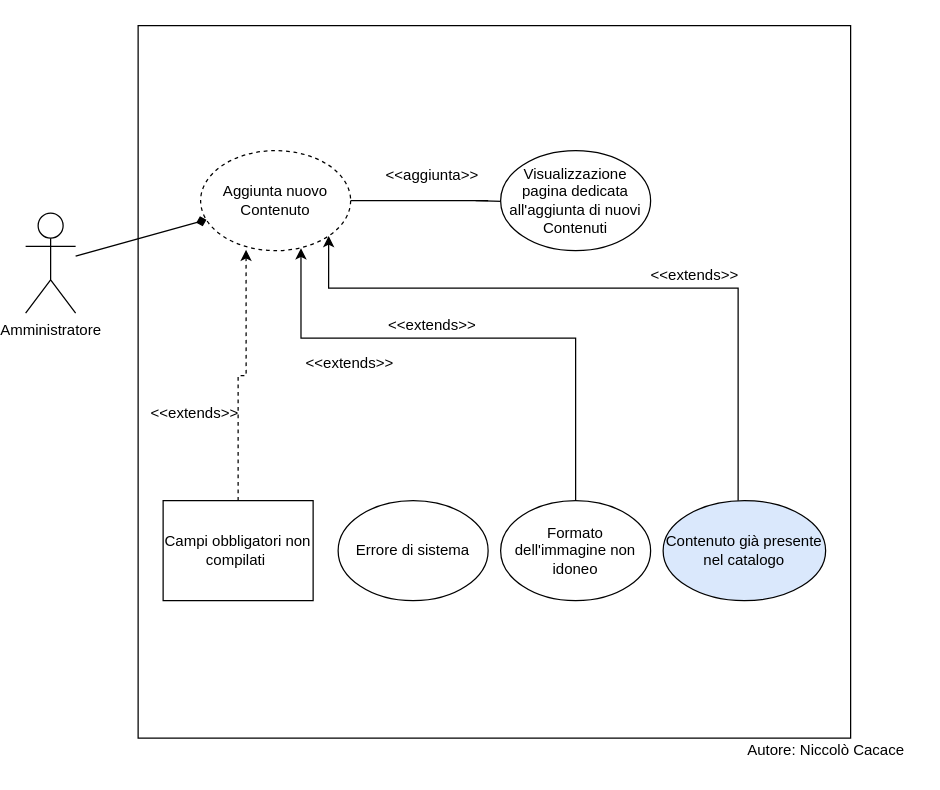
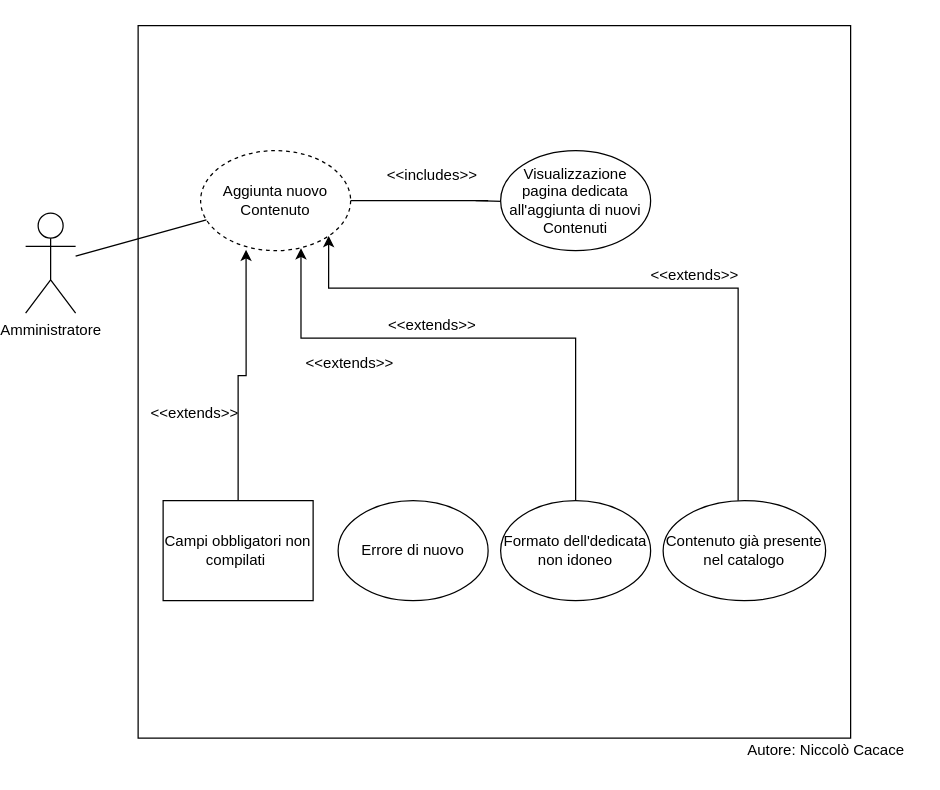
(433, 176) -> (433, 176)
(196, 223) -> (201, 221)
(239, 376) -> (239, 376)
(413, 551) -> (413, 551)
(576, 551) -> (576, 551)
(744, 551) -> (744, 551)
